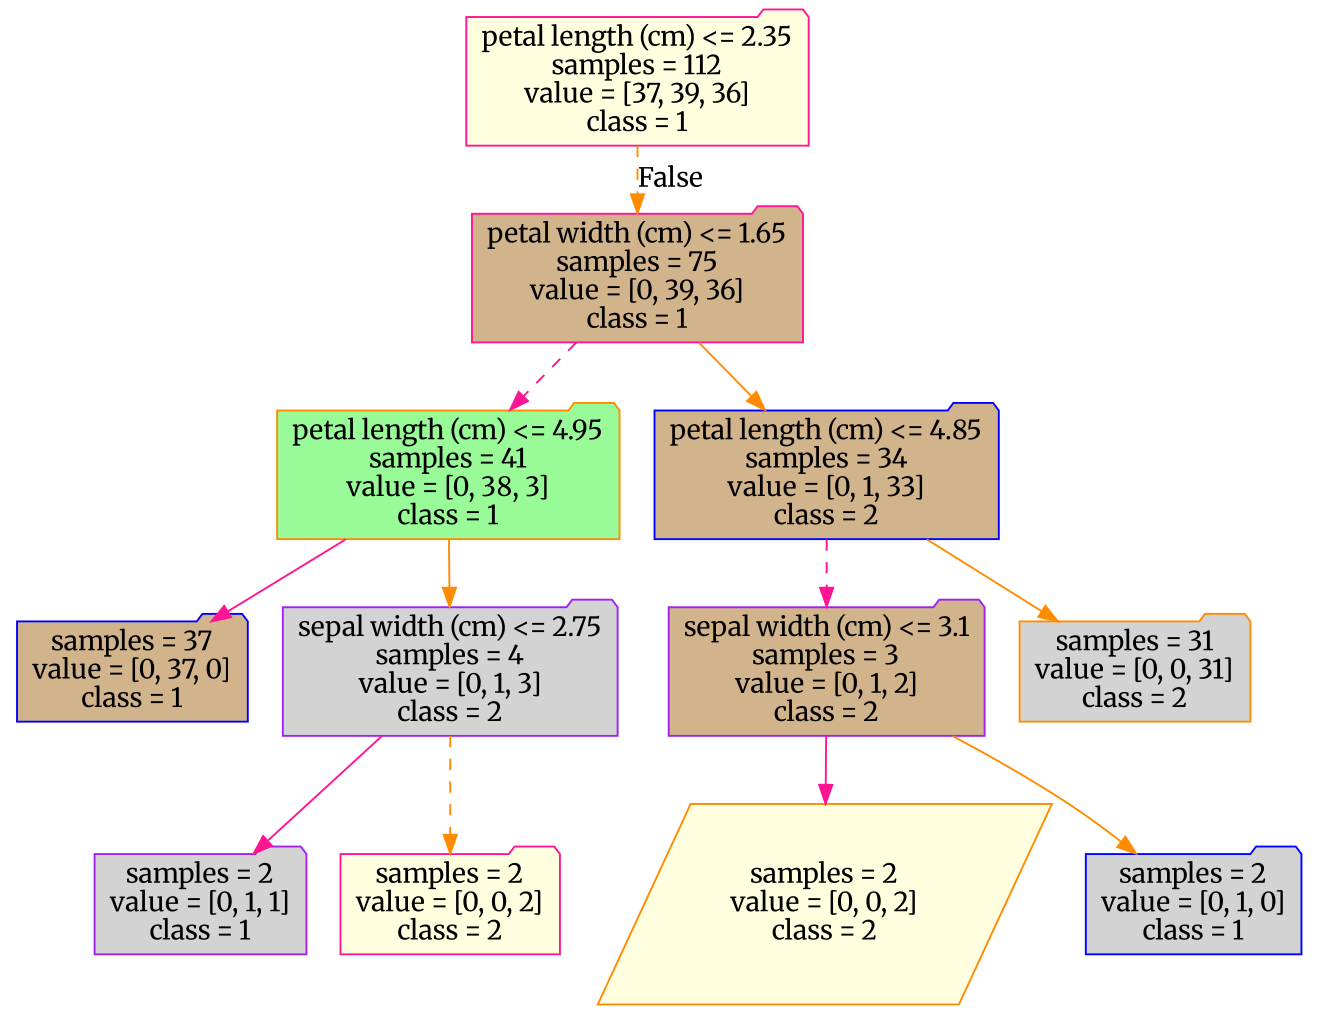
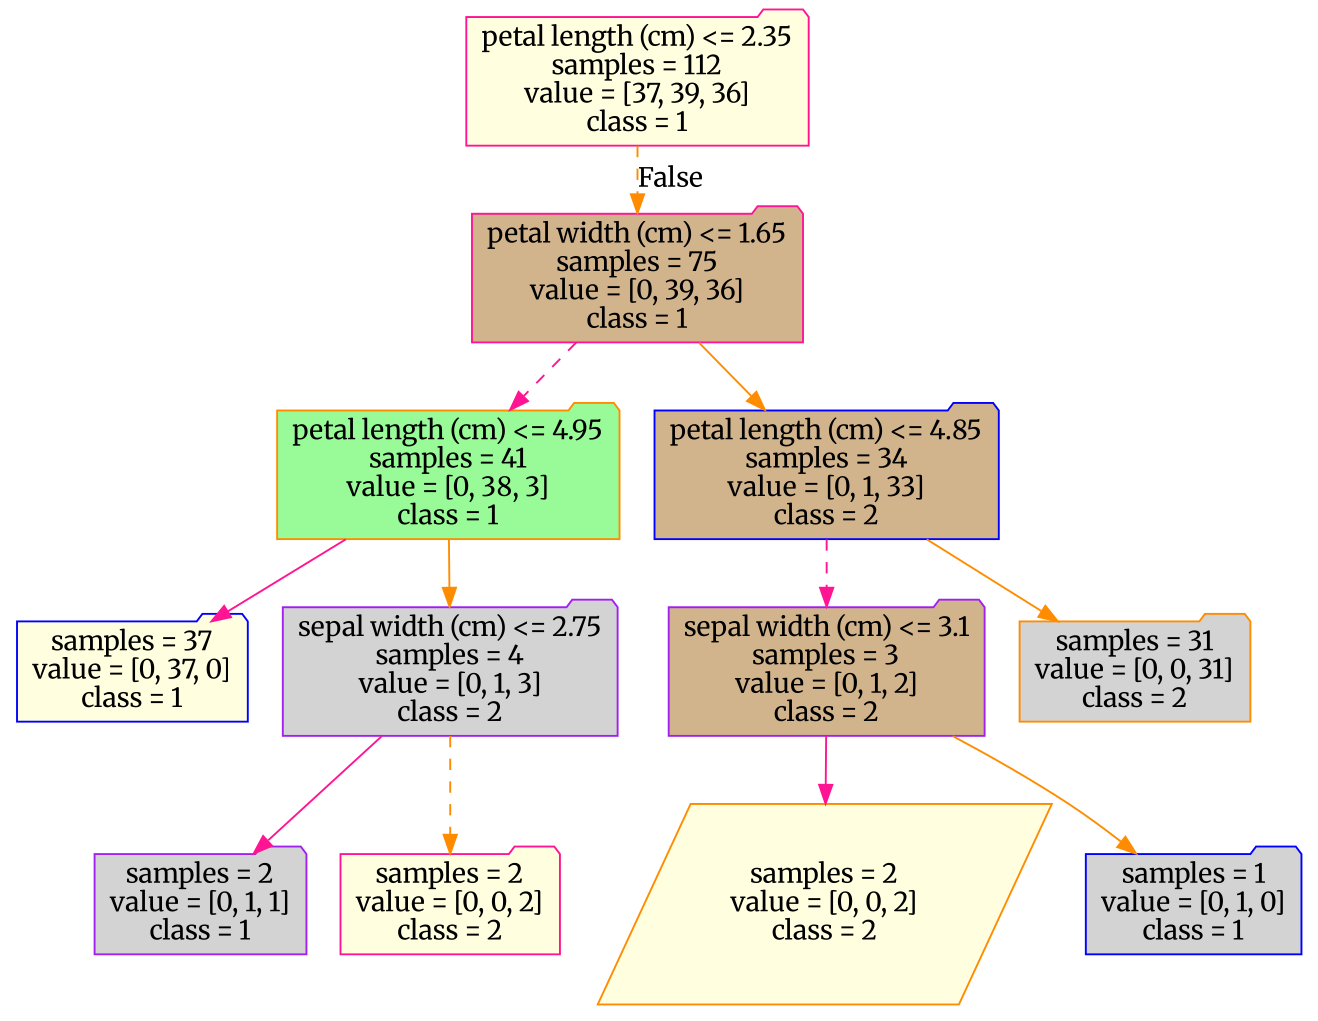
(132, 672) -> (132, 672)
(1194, 904) -> (1194, 904)
